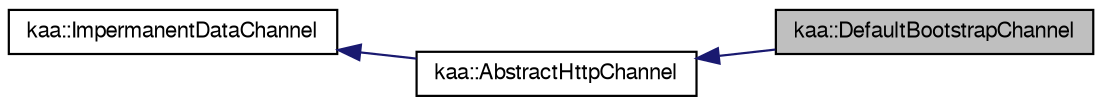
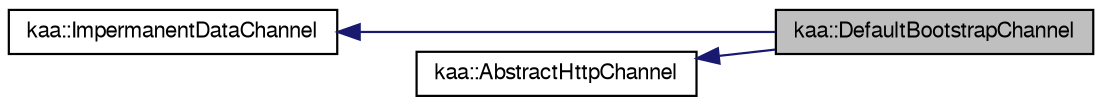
(388, 56) -> (568, 32)
